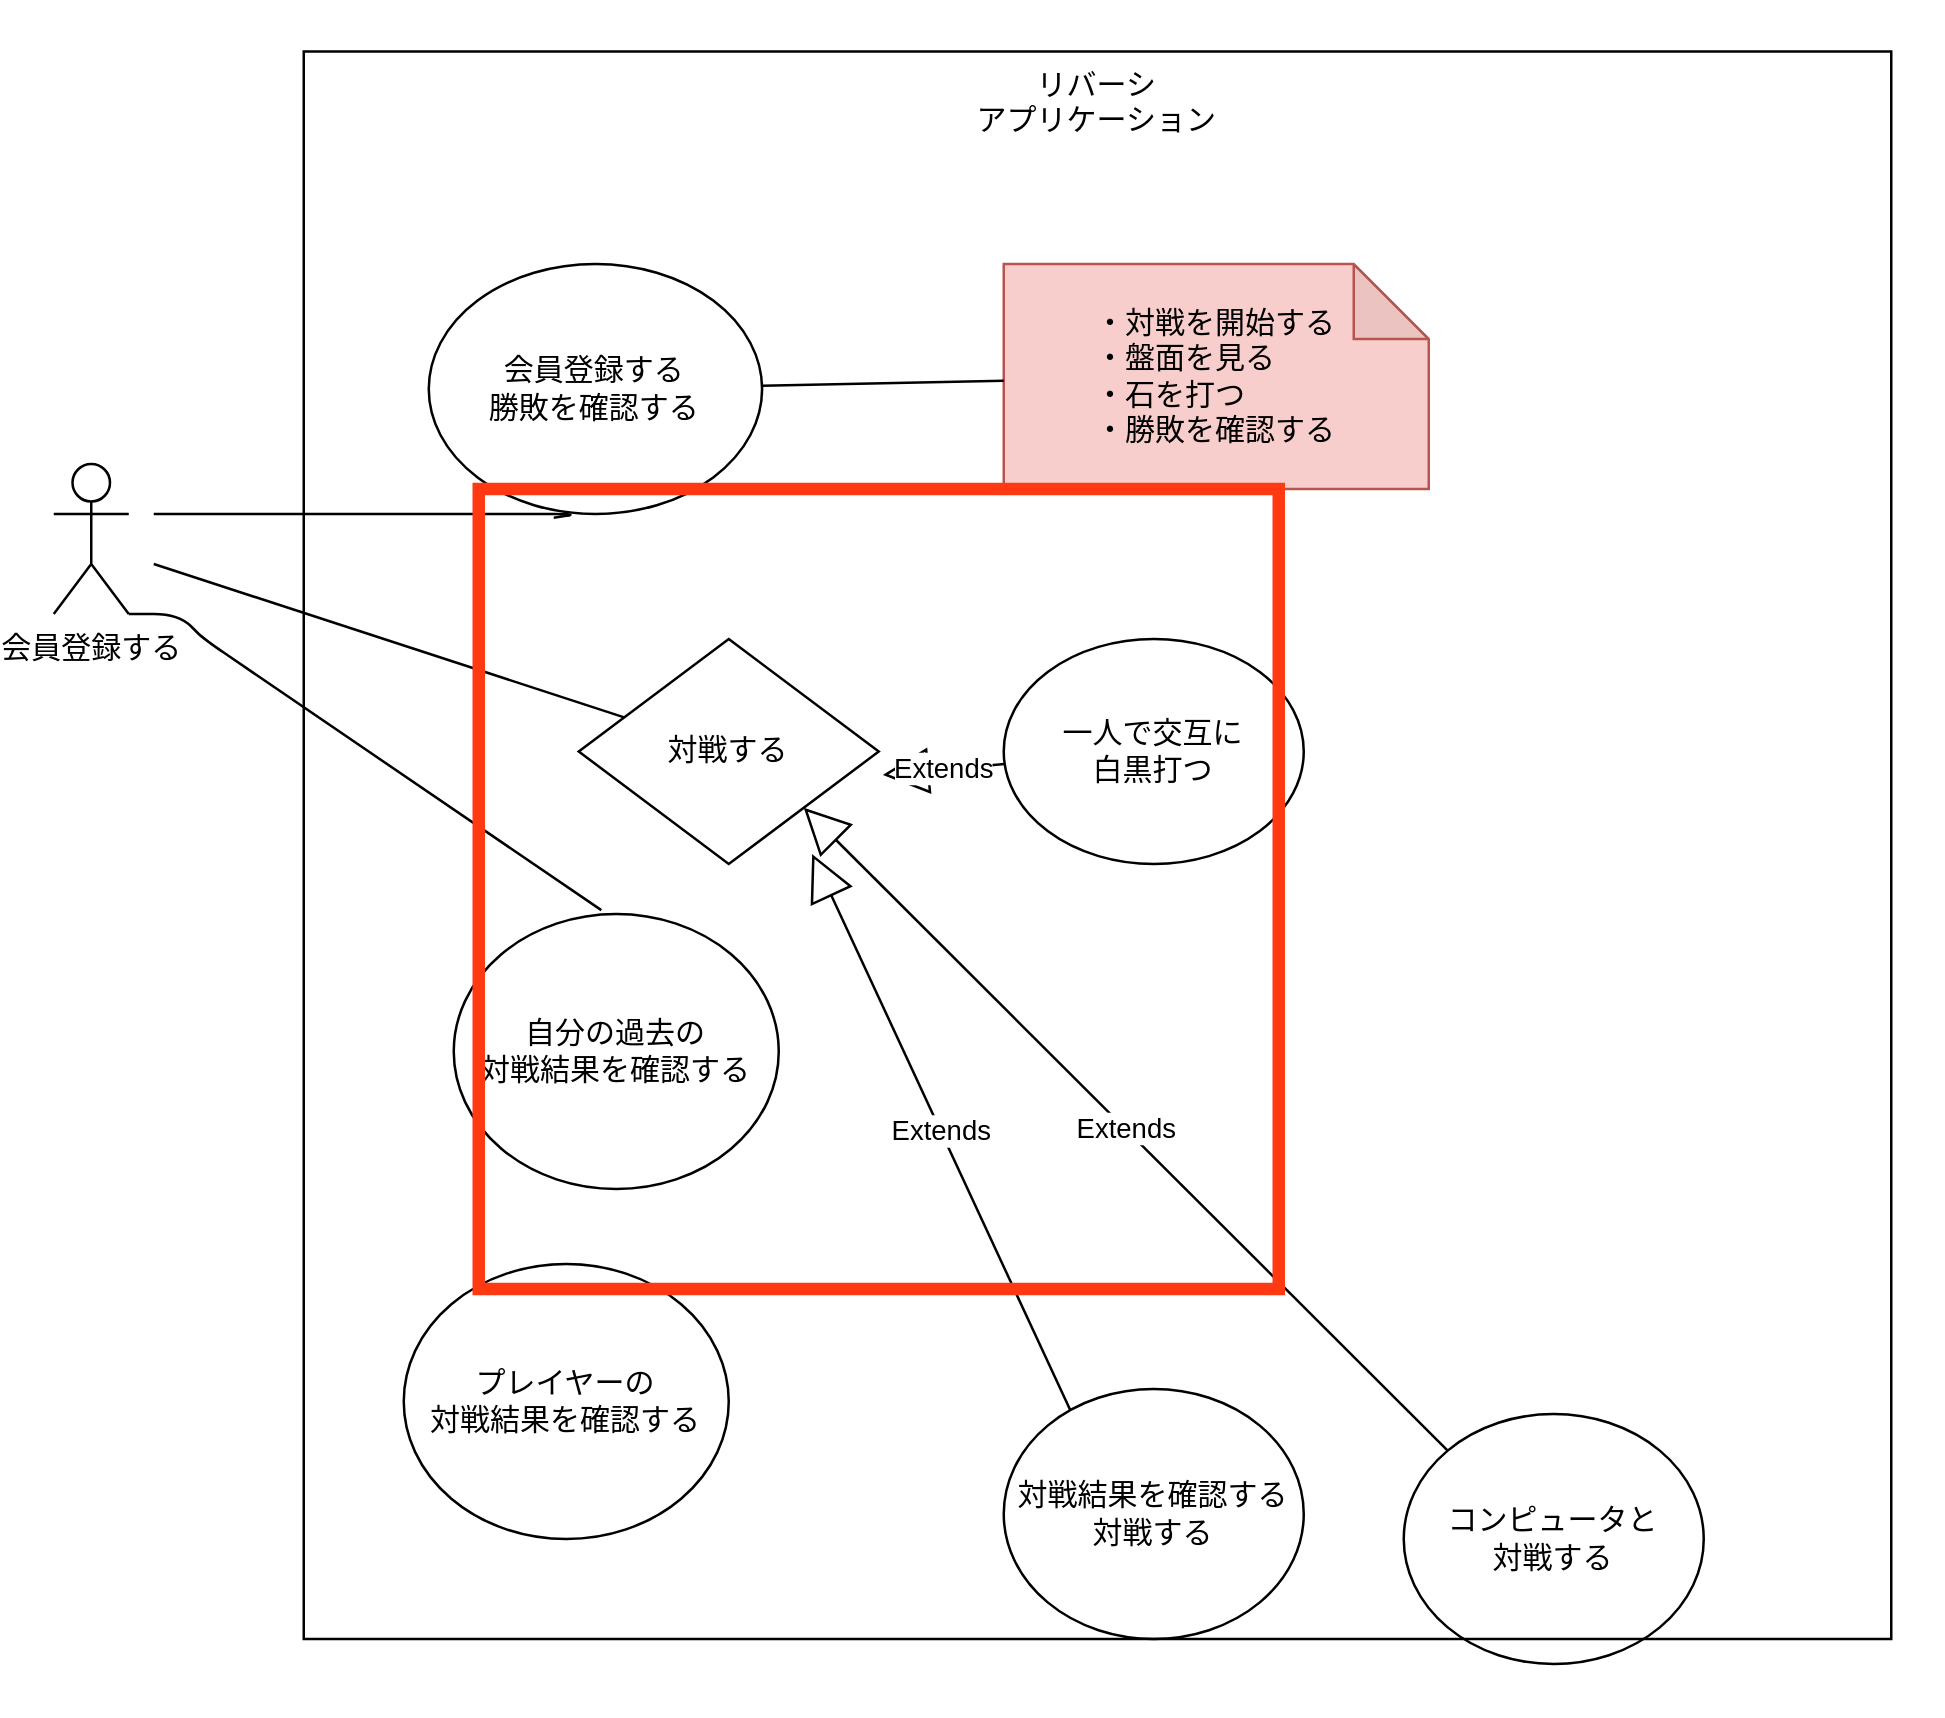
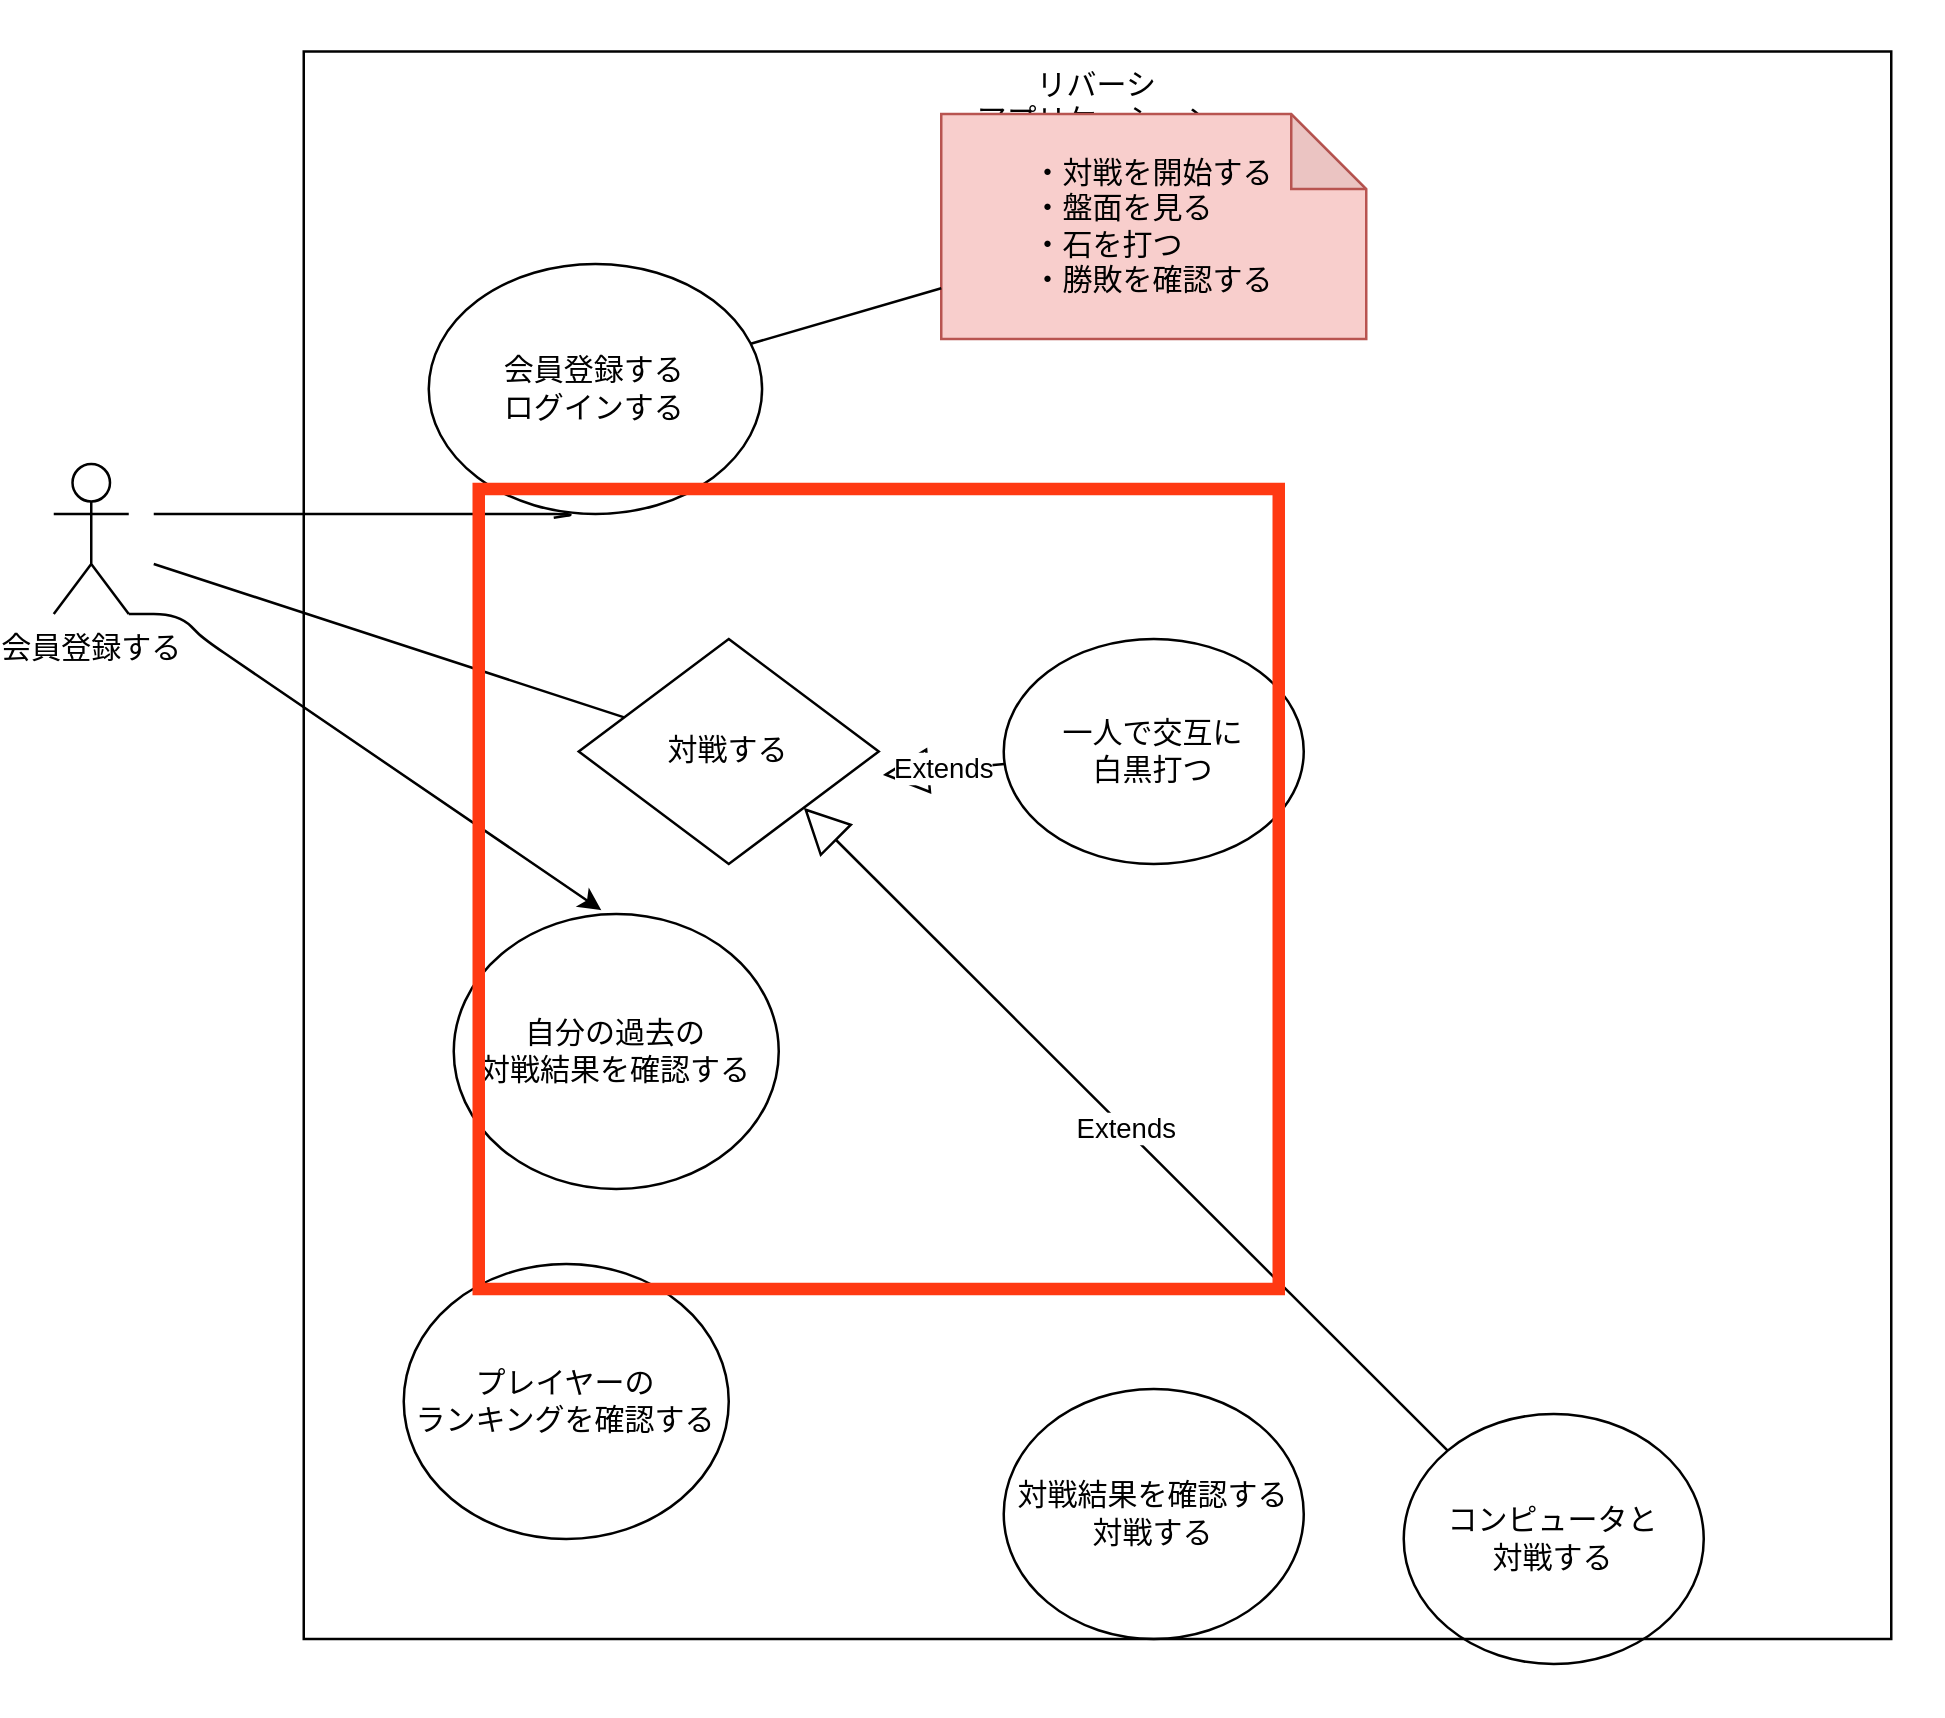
(1216, 376) -> (1154, 226)
(595, 389) -> (595, 389)
(593, 904) -> (586, 900)
(883, 1006) -> none
(566, 1401) -> (566, 1401)
